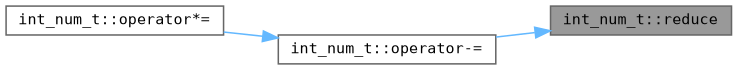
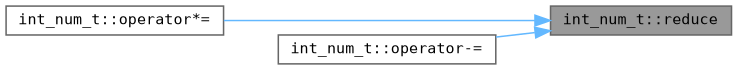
(243, 34) -> (379, 21)
